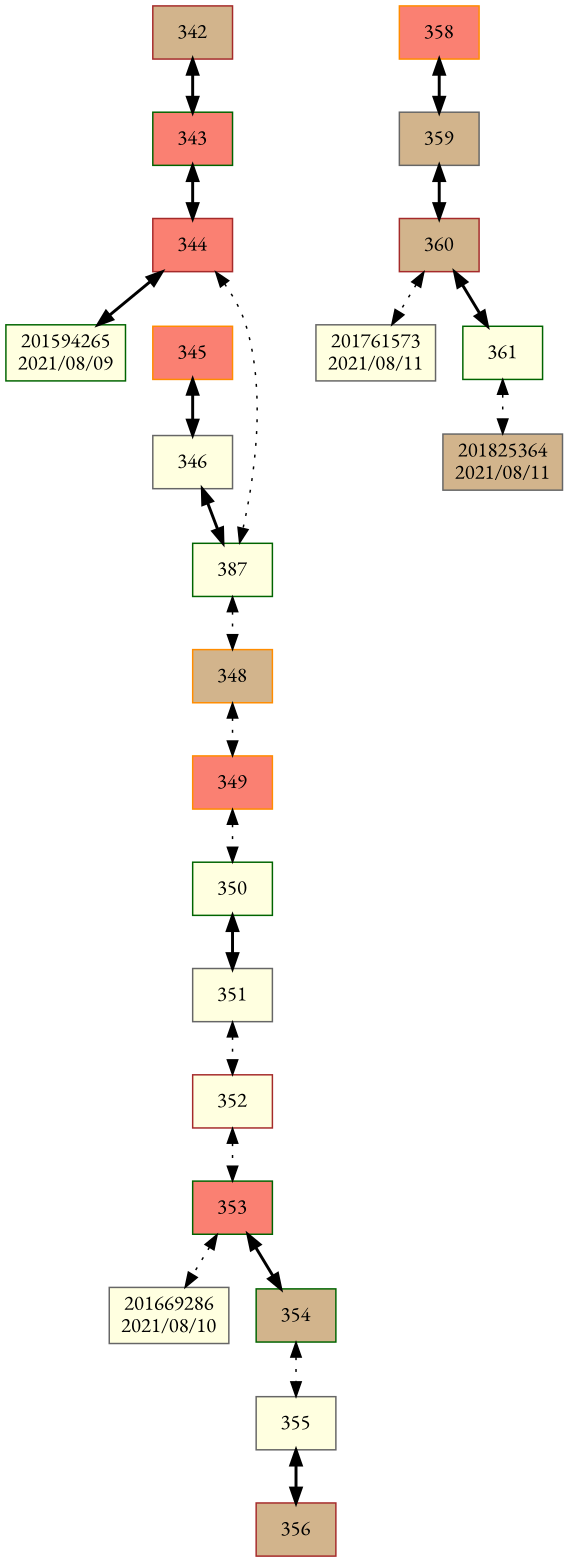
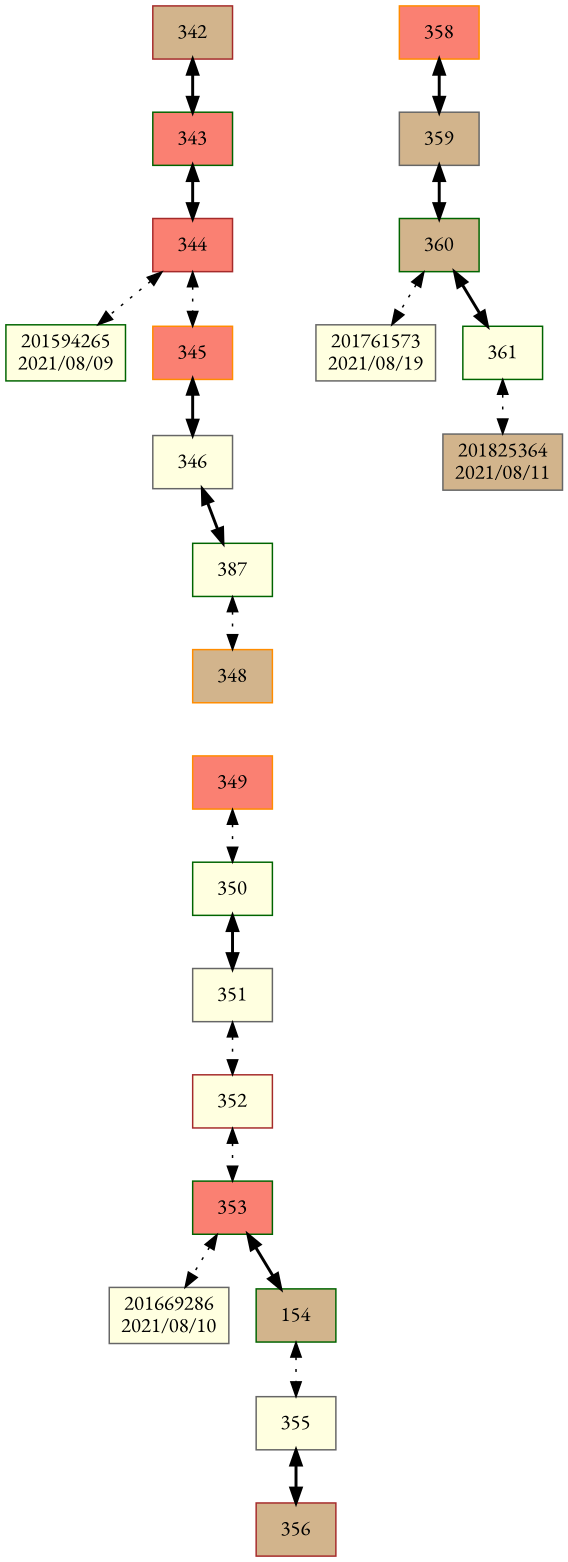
(439, 245) -> (439, 245)
(130, 298) -> (130, 298)
(376, 353) -> (376, 353)
(257, 403) -> (193, 299)
(233, 729) -> none
(296, 1315) -> (296, 1315)
